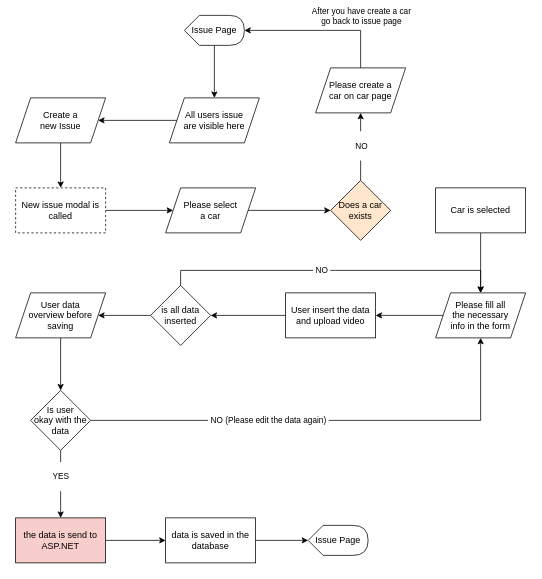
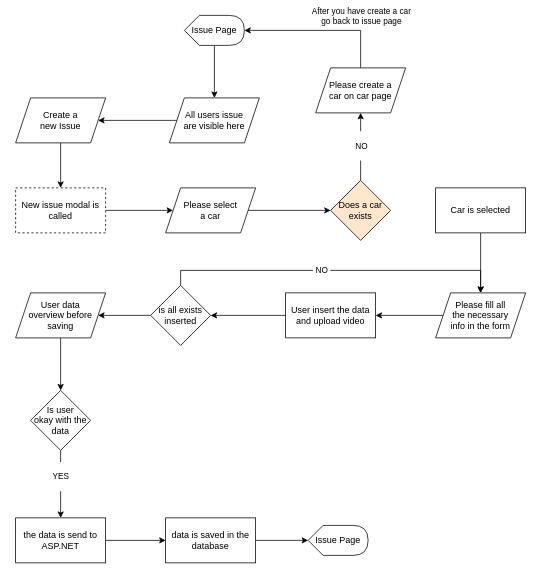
(180, 315) -> (180, 315)
(323, 420) -> none
(60, 540) -> (60, 540)
